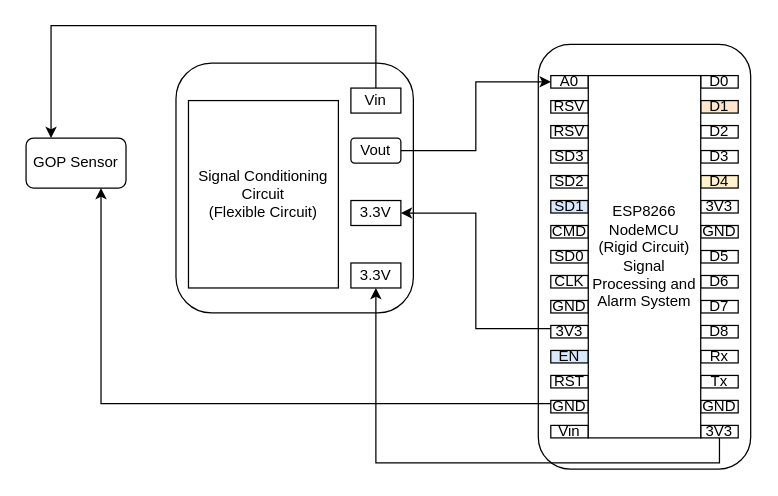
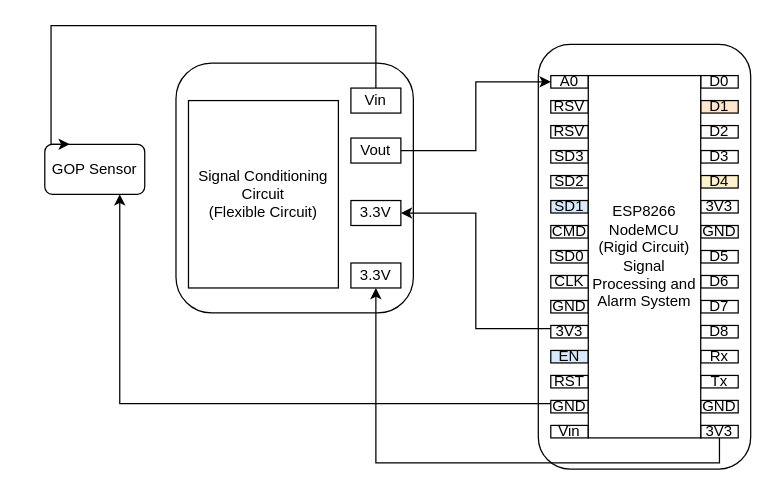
(376, 151) -> (376, 151)
(76, 163) -> (94, 169)
